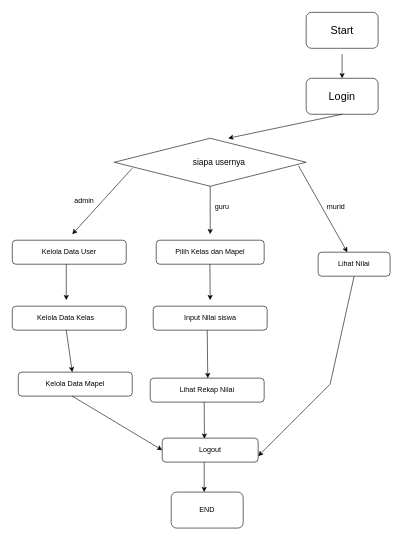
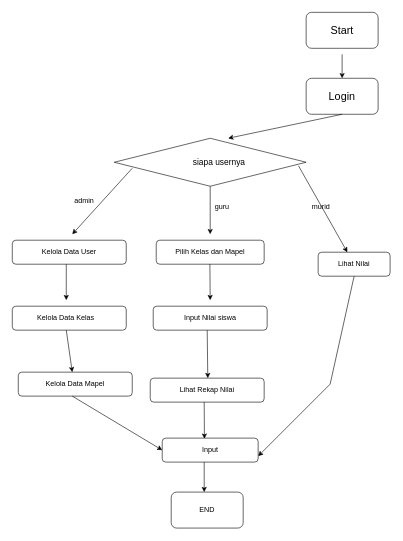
(336, 207) -> (321, 207)
(210, 450) -> (210, 450)
